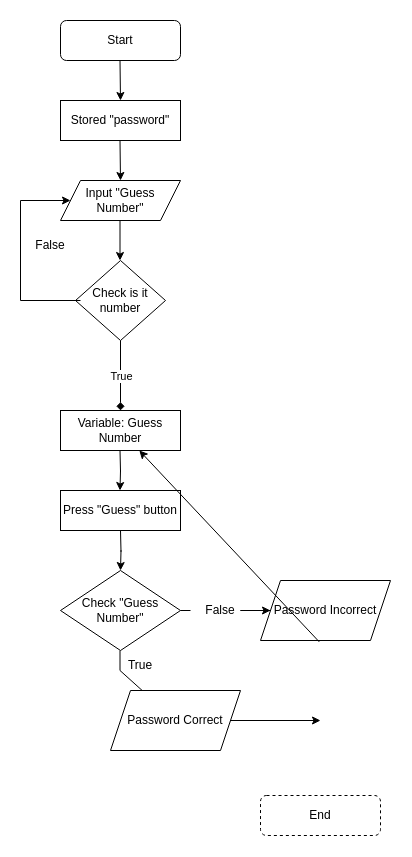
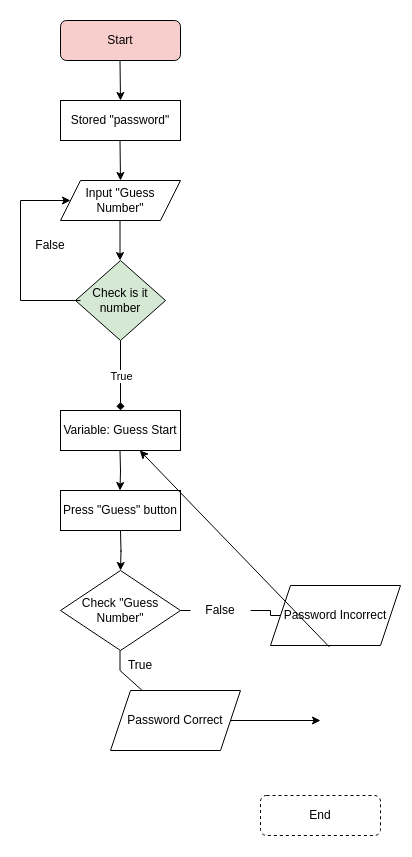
(121, 41) -> (121, 41)
(121, 301) -> (121, 301)
(121, 431) -> (121, 431)
(326, 611) -> (336, 616)
